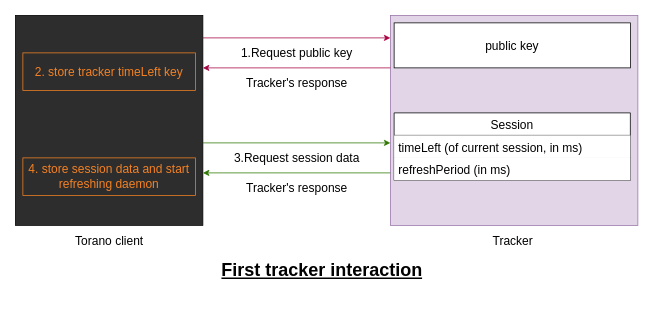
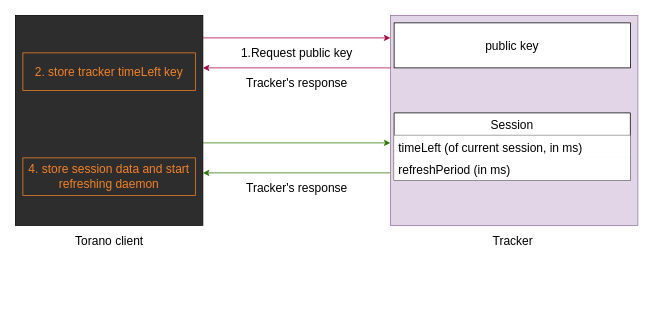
(297, 158) -> none
(327, 274) -> none
